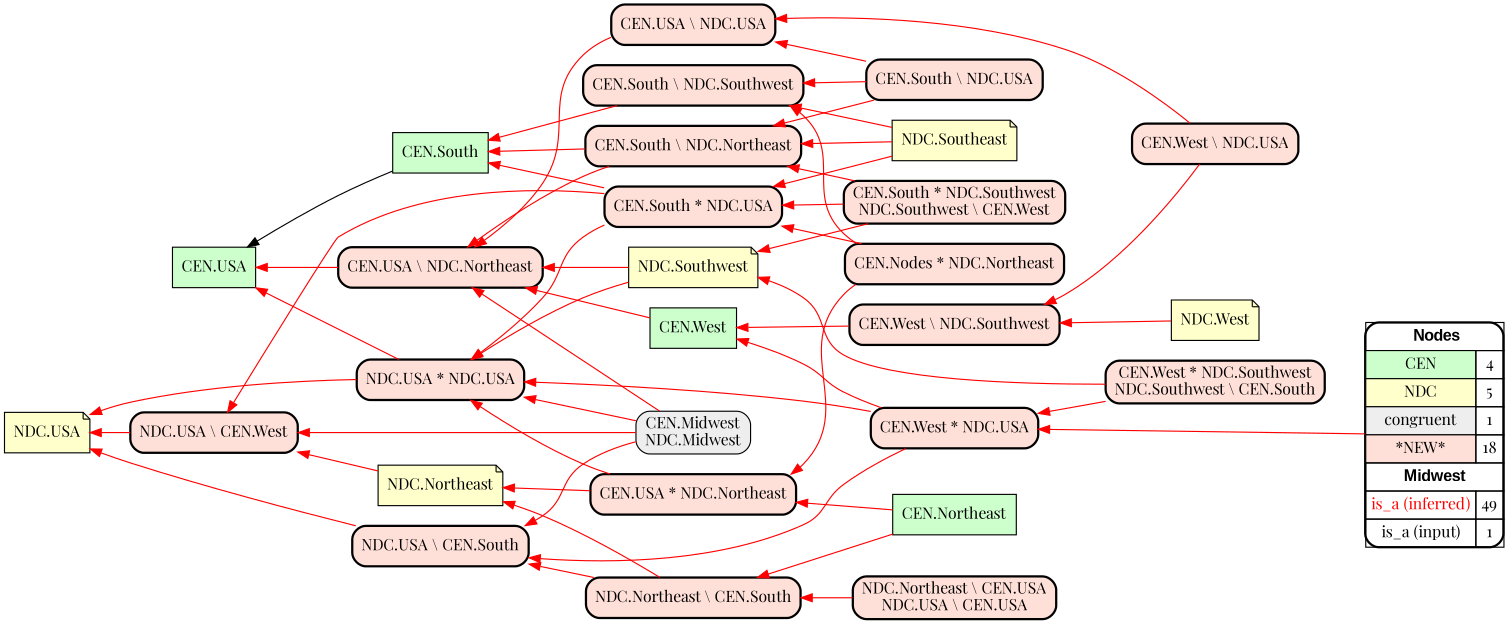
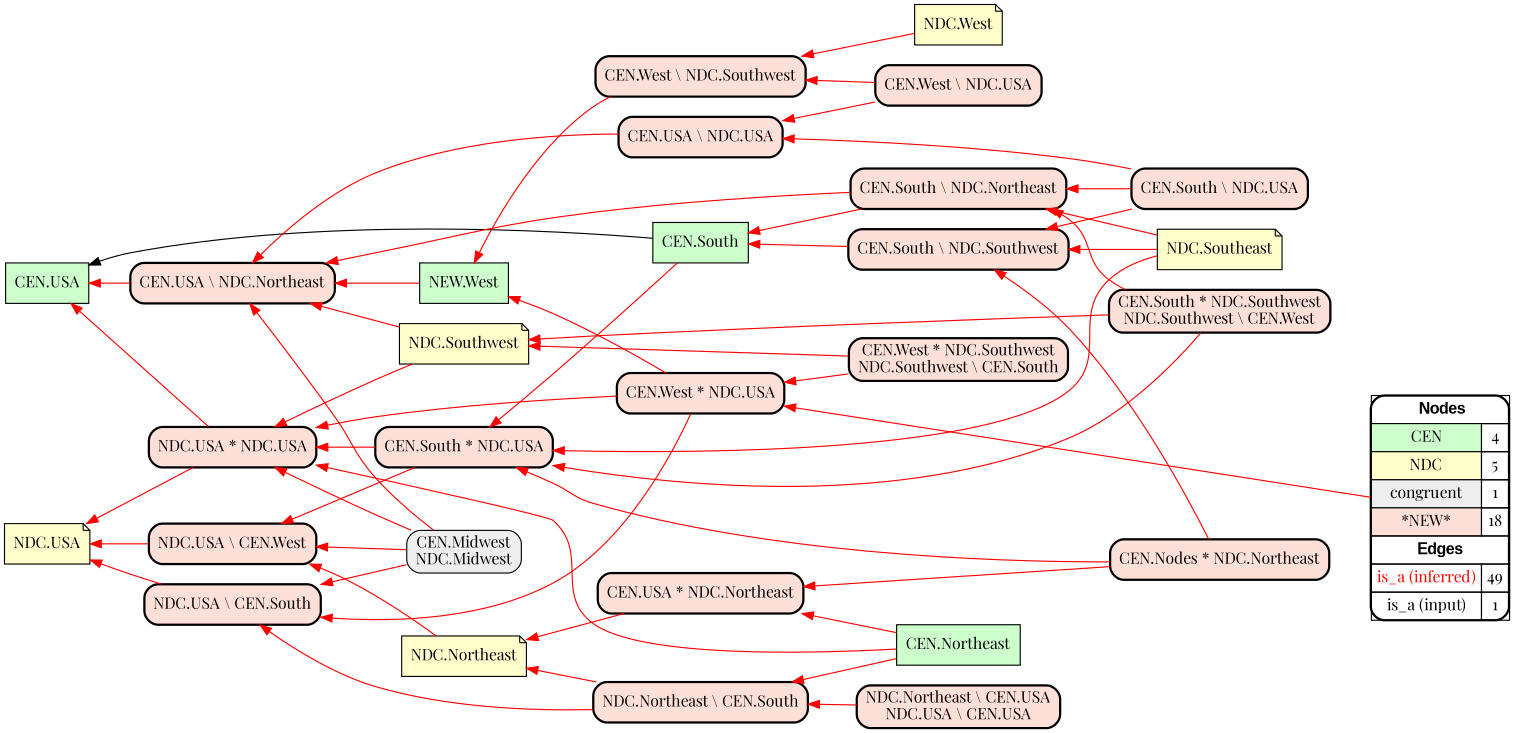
(554, 177) -> (576, 354)
(693, 328) -> (464, 283)
(543, 445) -> (580, 609)
(1435, 476) -> (1440, 549)
